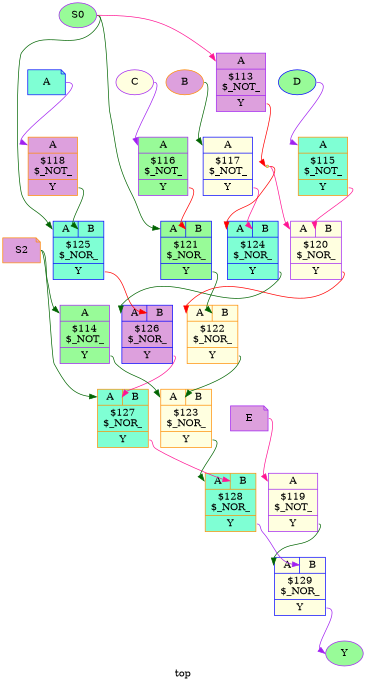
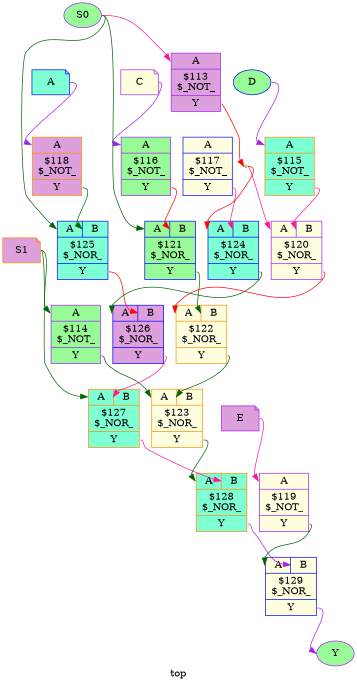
(135, 82) -> (140, 82)
(185, 82) -> none
(22, 250) -> (22, 250)
